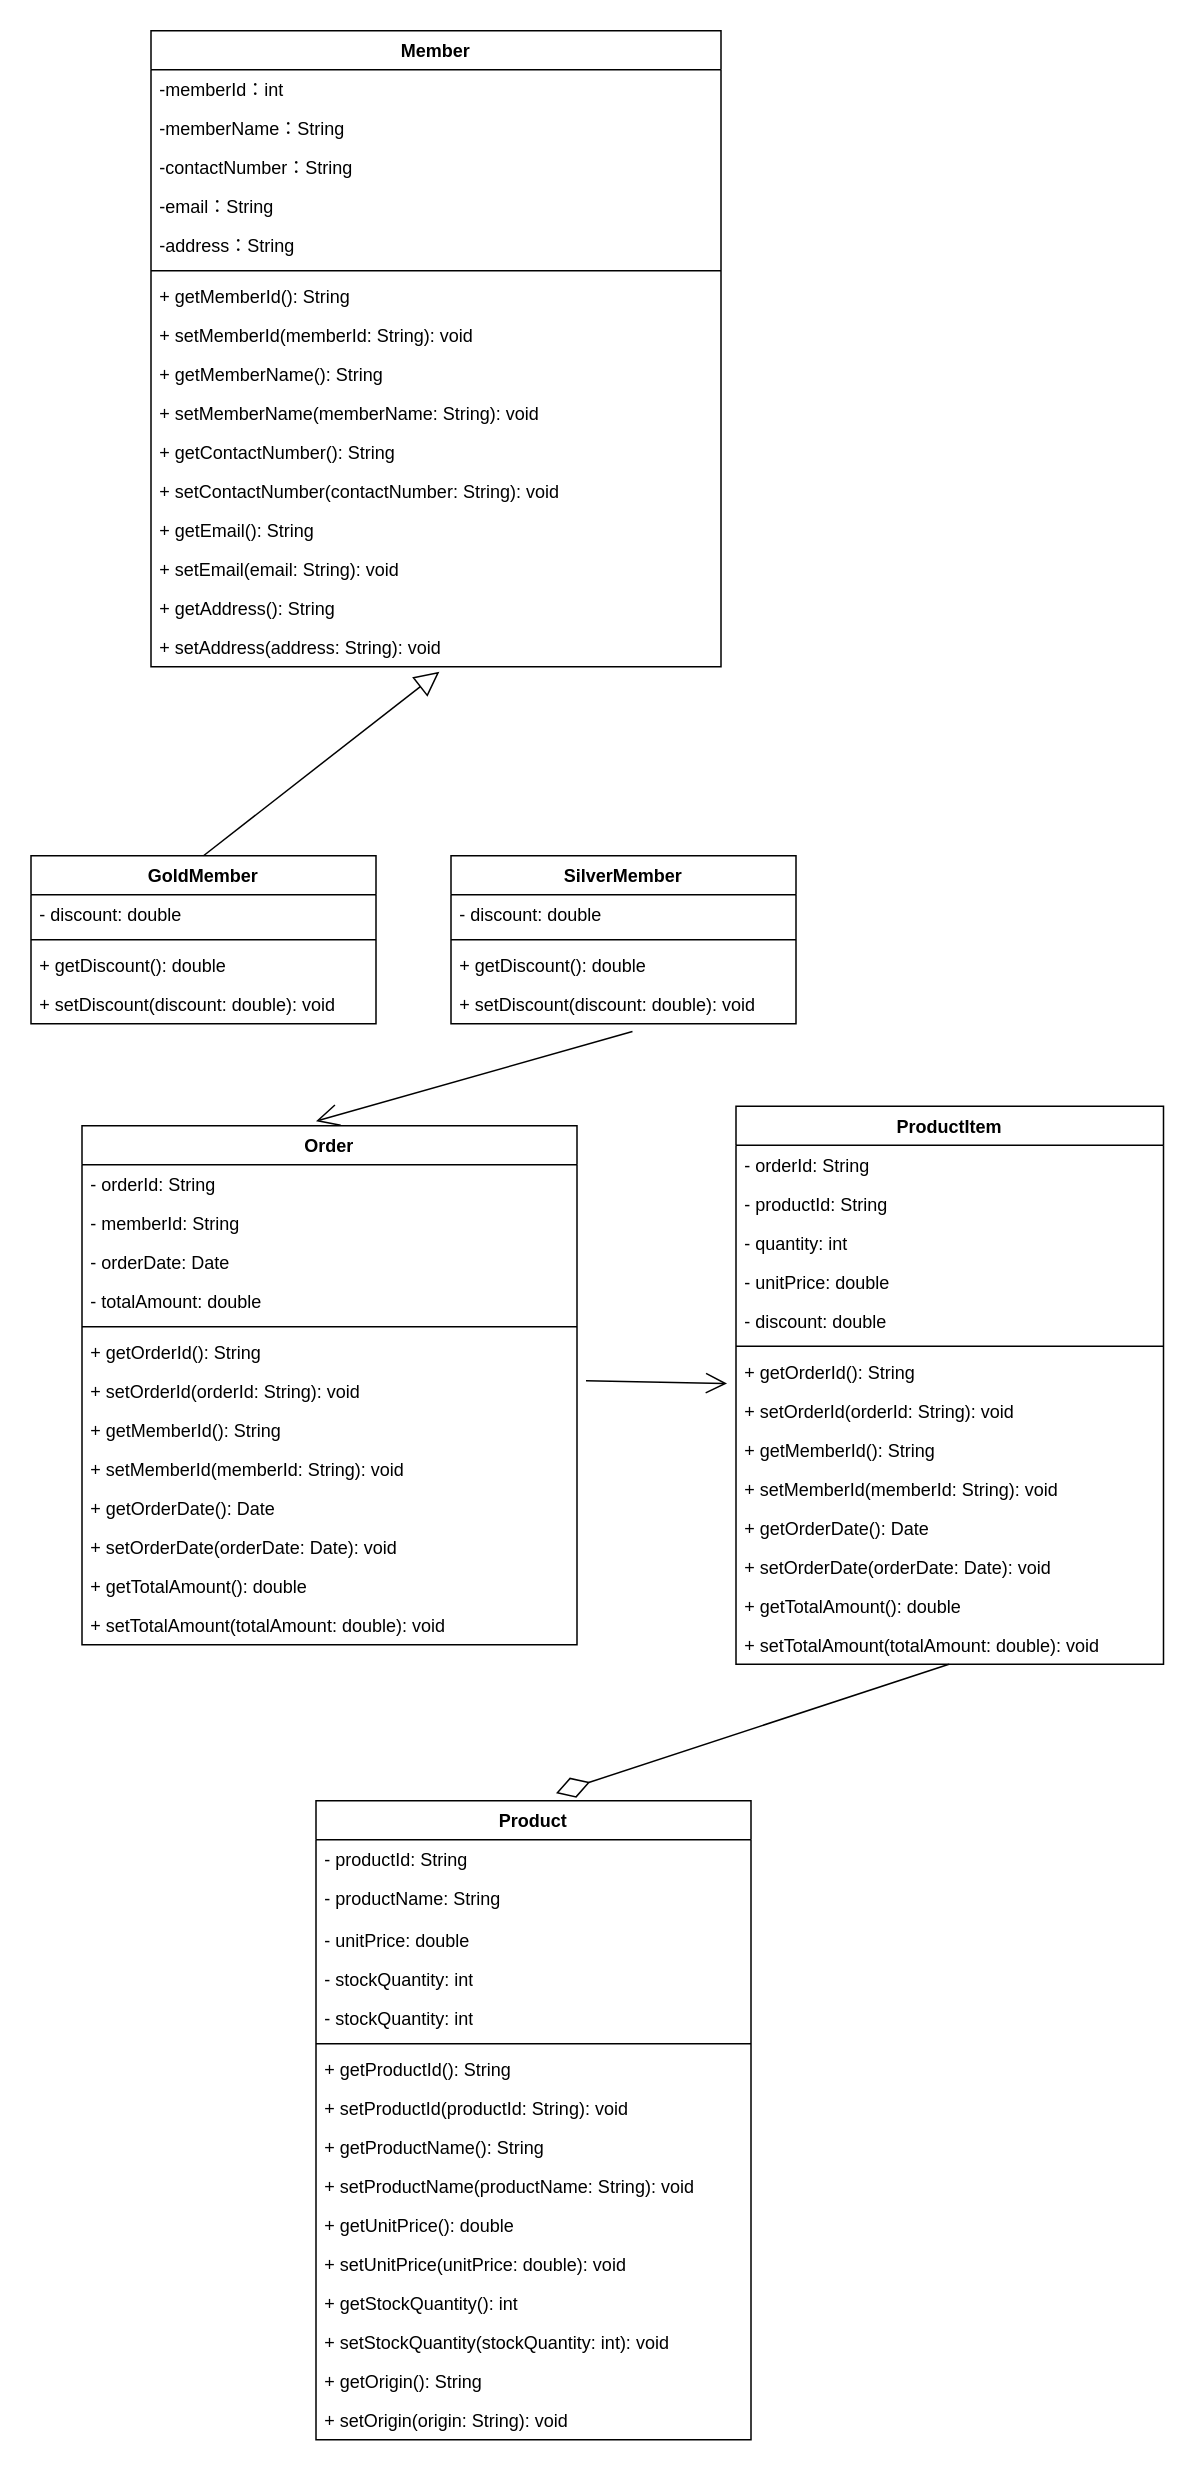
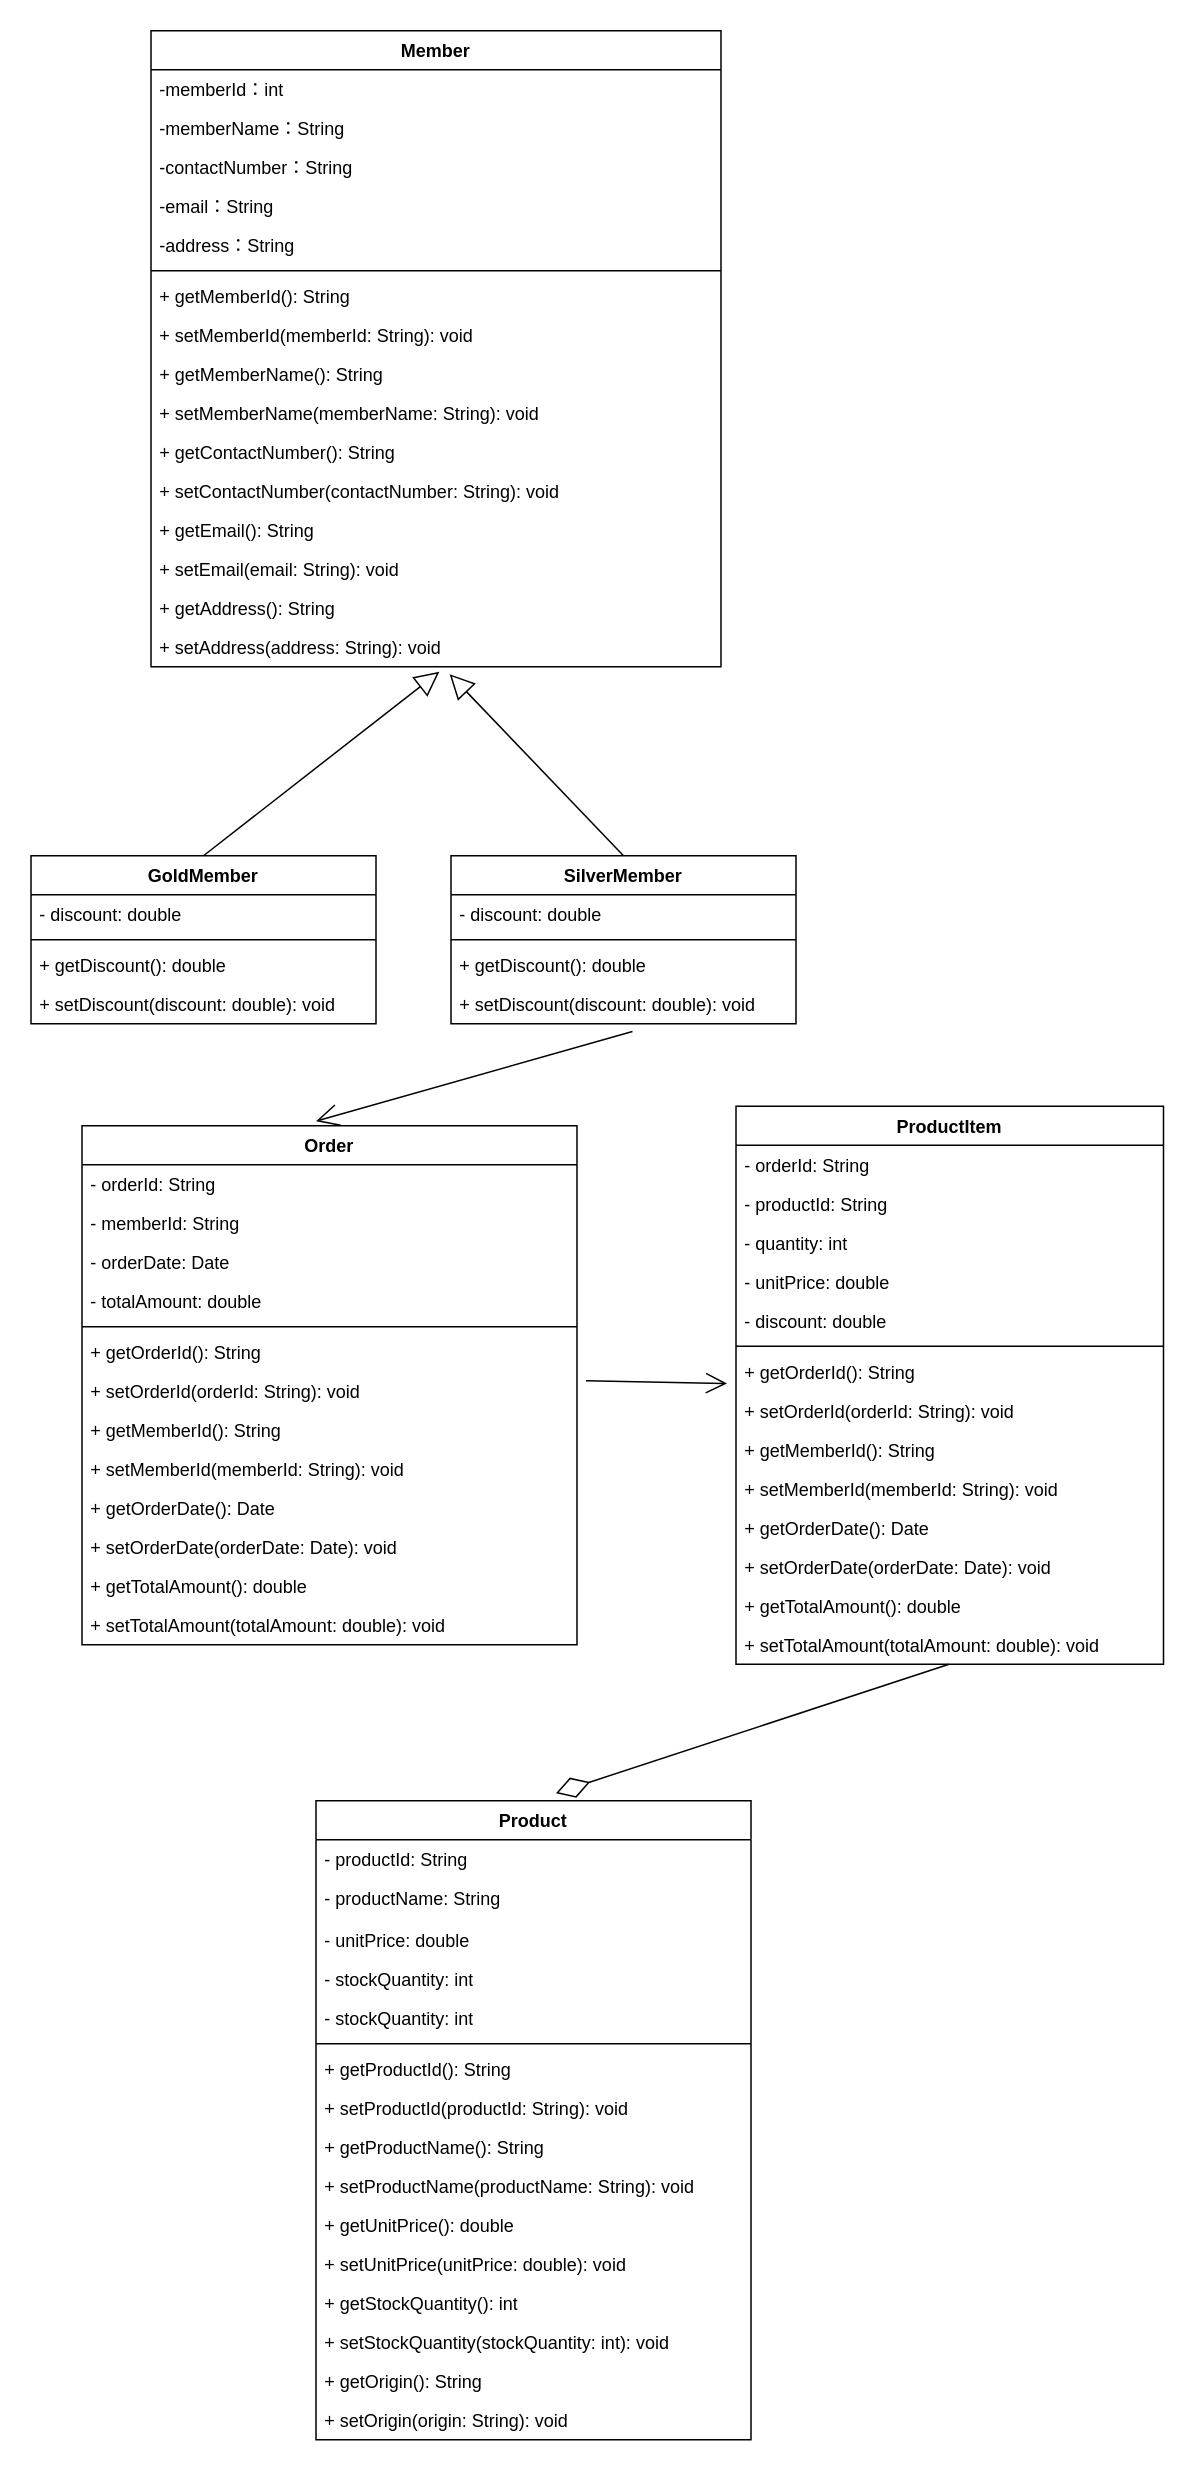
none -> (545, 774)
